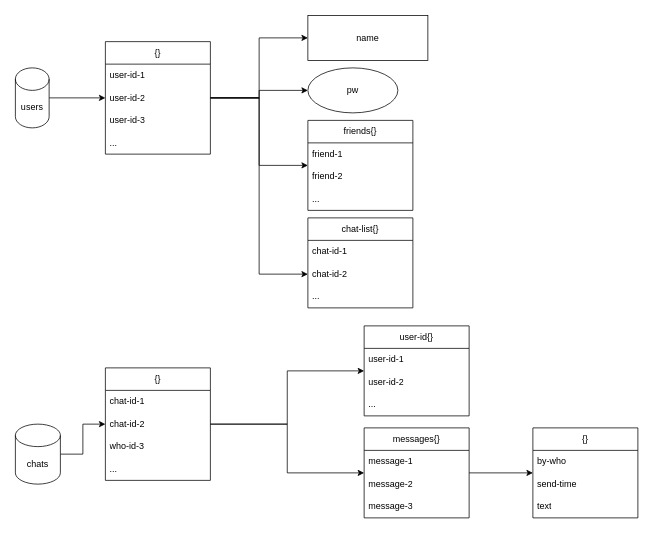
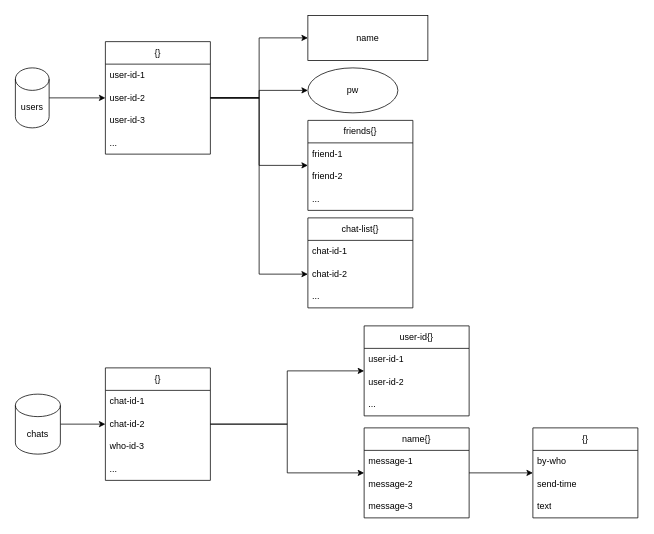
(417, 439) -> (417, 439)
(38, 454) -> (38, 424)
